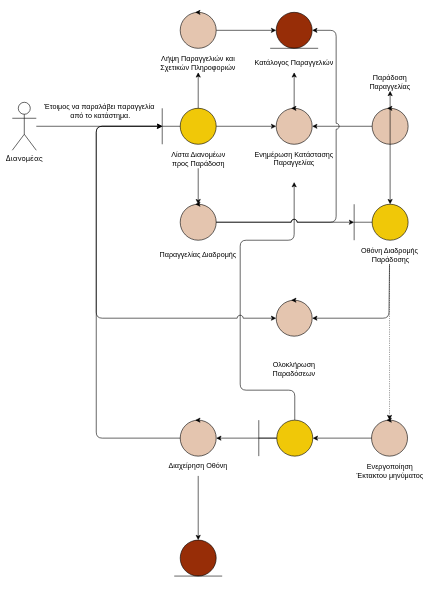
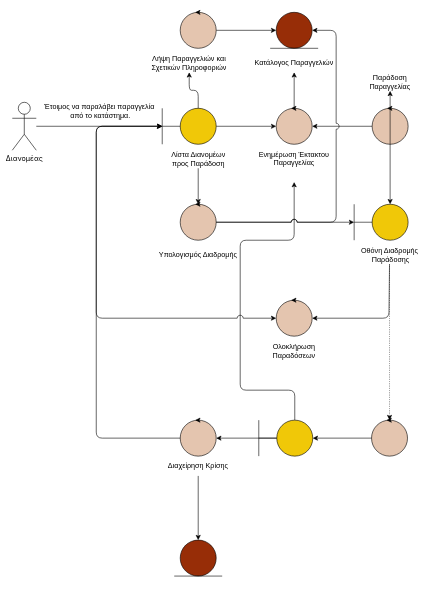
(198, 63) -> (189, 63)
(294, 159) -> (294, 159)
(198, 255) -> (198, 255)
(294, 369) -> (294, 351)
(198, 467) -> (198, 467)
(390, 471) -> none
